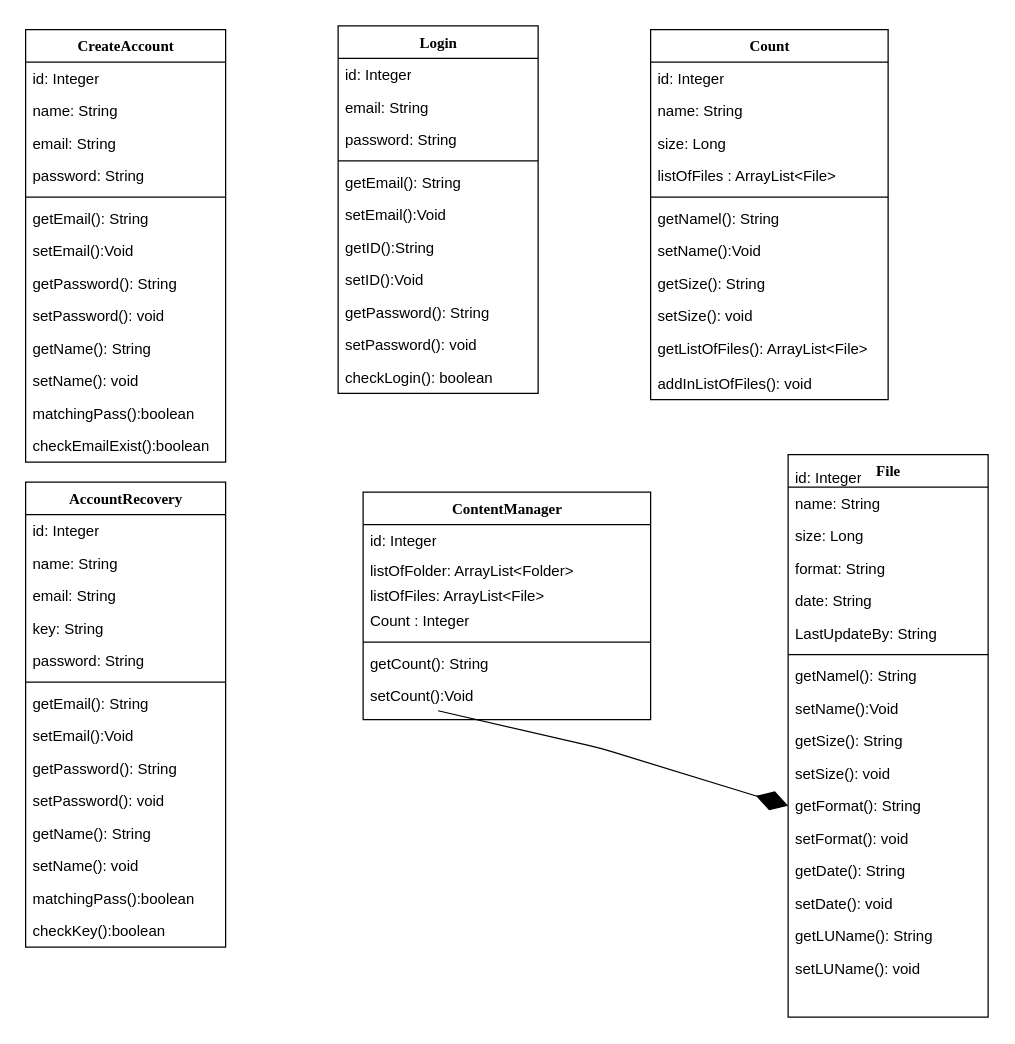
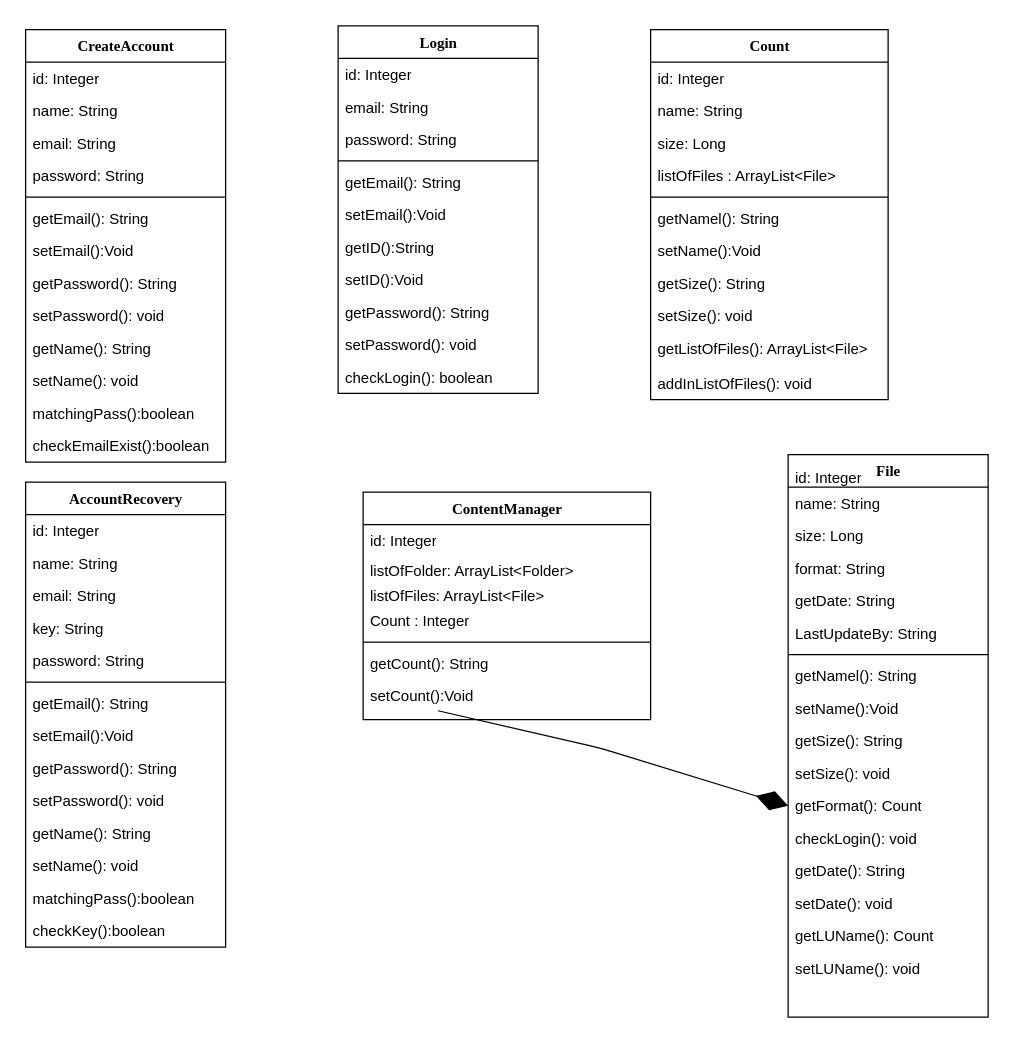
(840, 602) -> (853, 602)
(870, 807) -> (867, 807)
(861, 840) -> (863, 840)
(870, 937) -> (867, 937)
